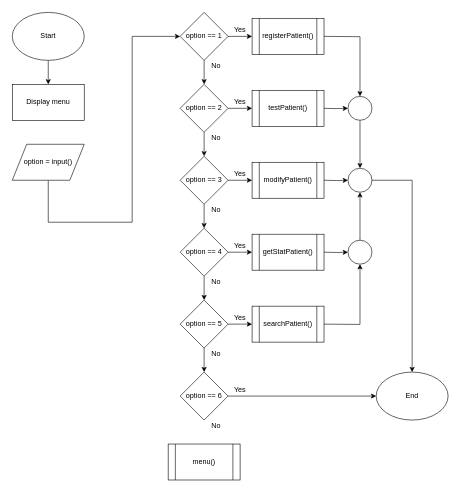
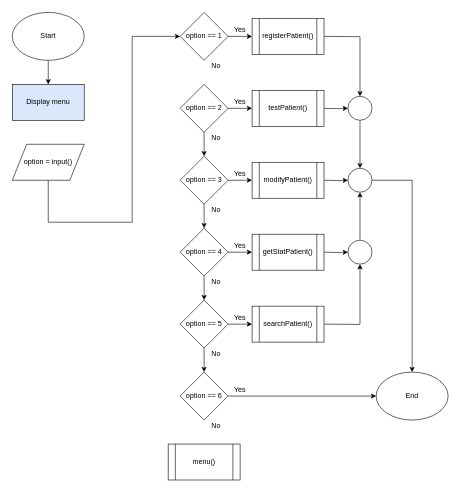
(204, 78) -> none
(48, 102) -> (48, 102)
